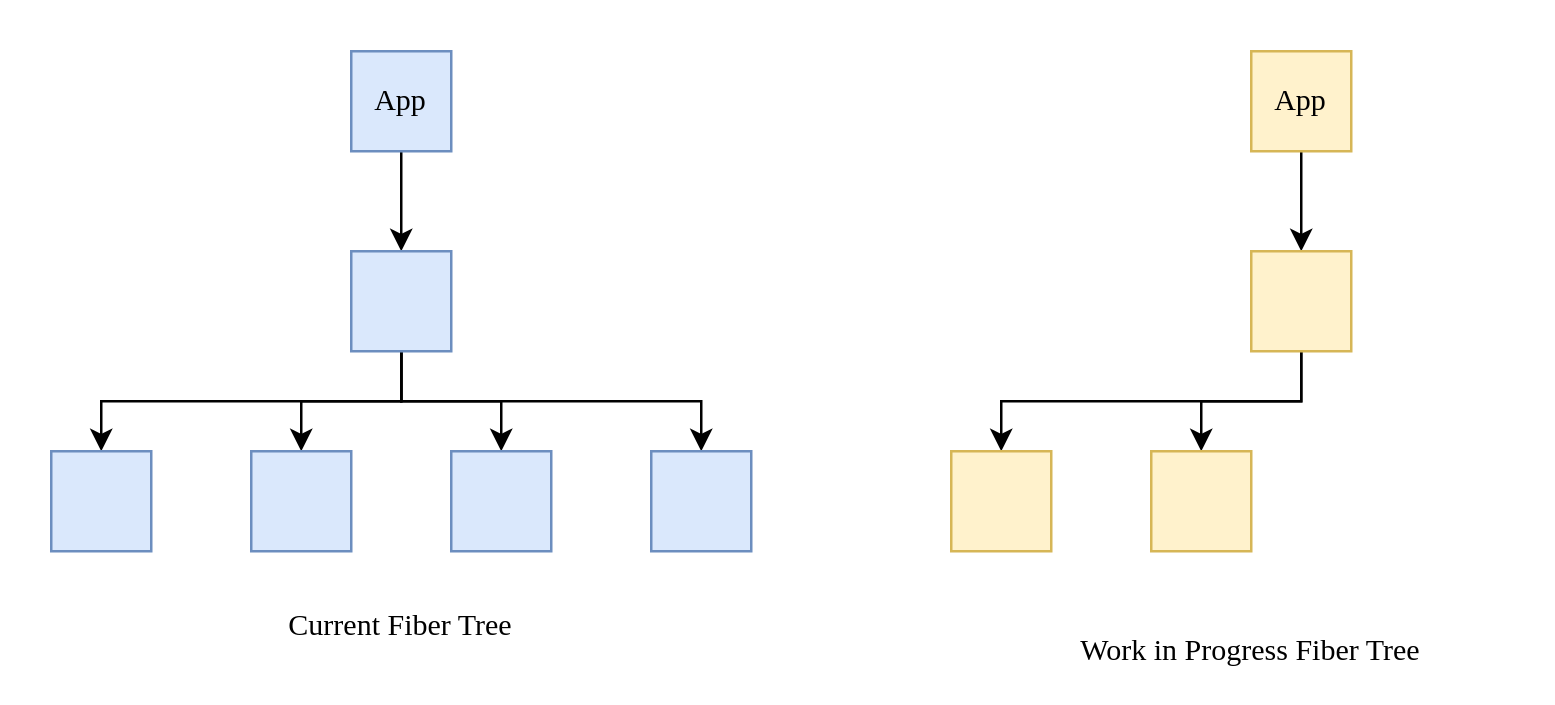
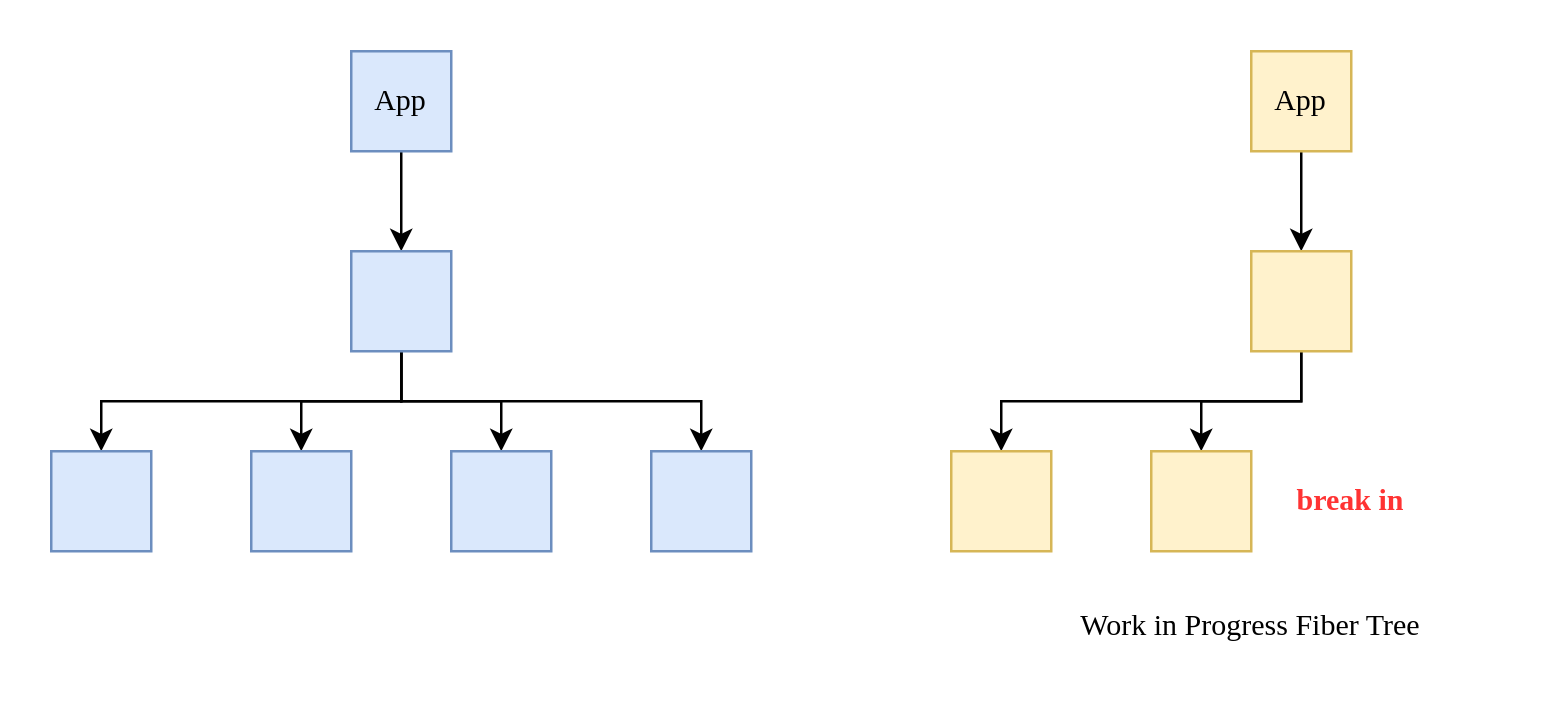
none -> (1351, 501)
(401, 626) -> none
(1251, 651) -> (1251, 626)
